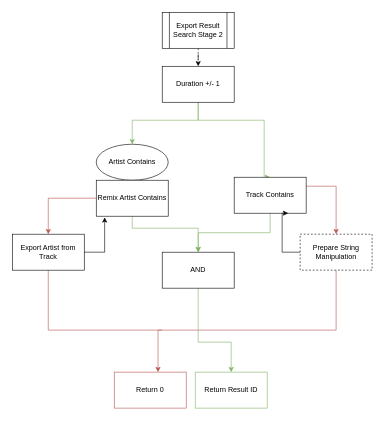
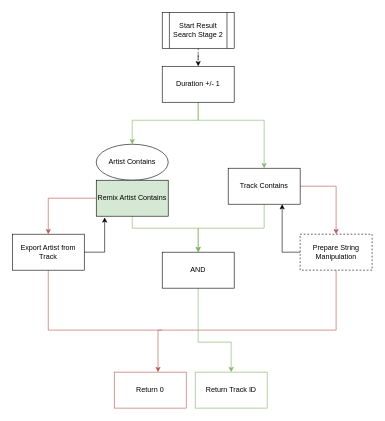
(198, 30) -> (198, 30)
(270, 195) -> (264, 186)
(132, 198) -> (132, 198)
(231, 390) -> (231, 390)
